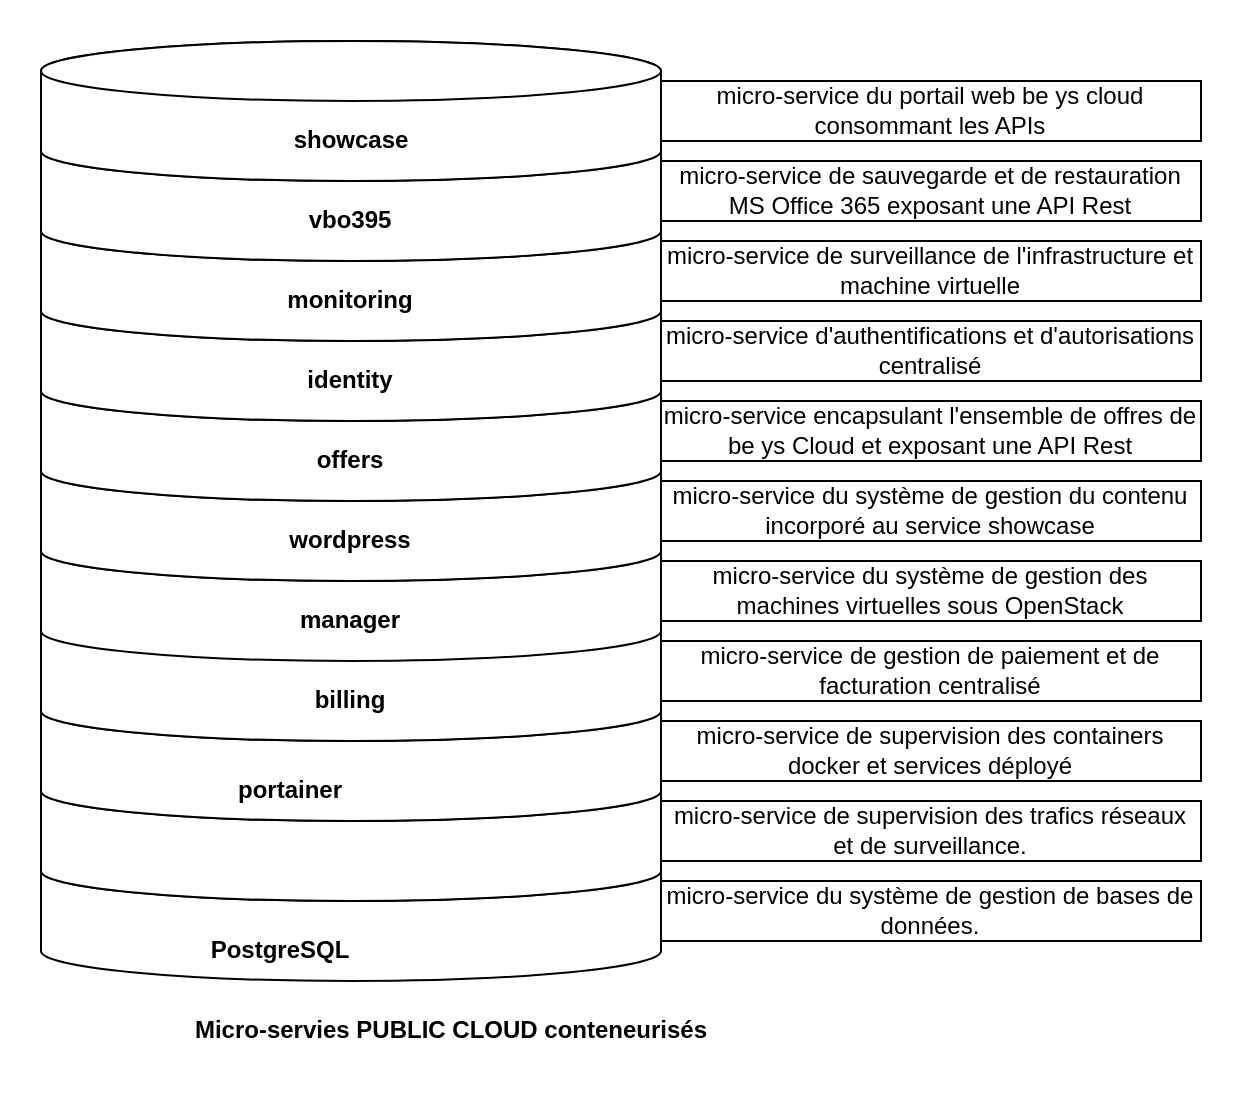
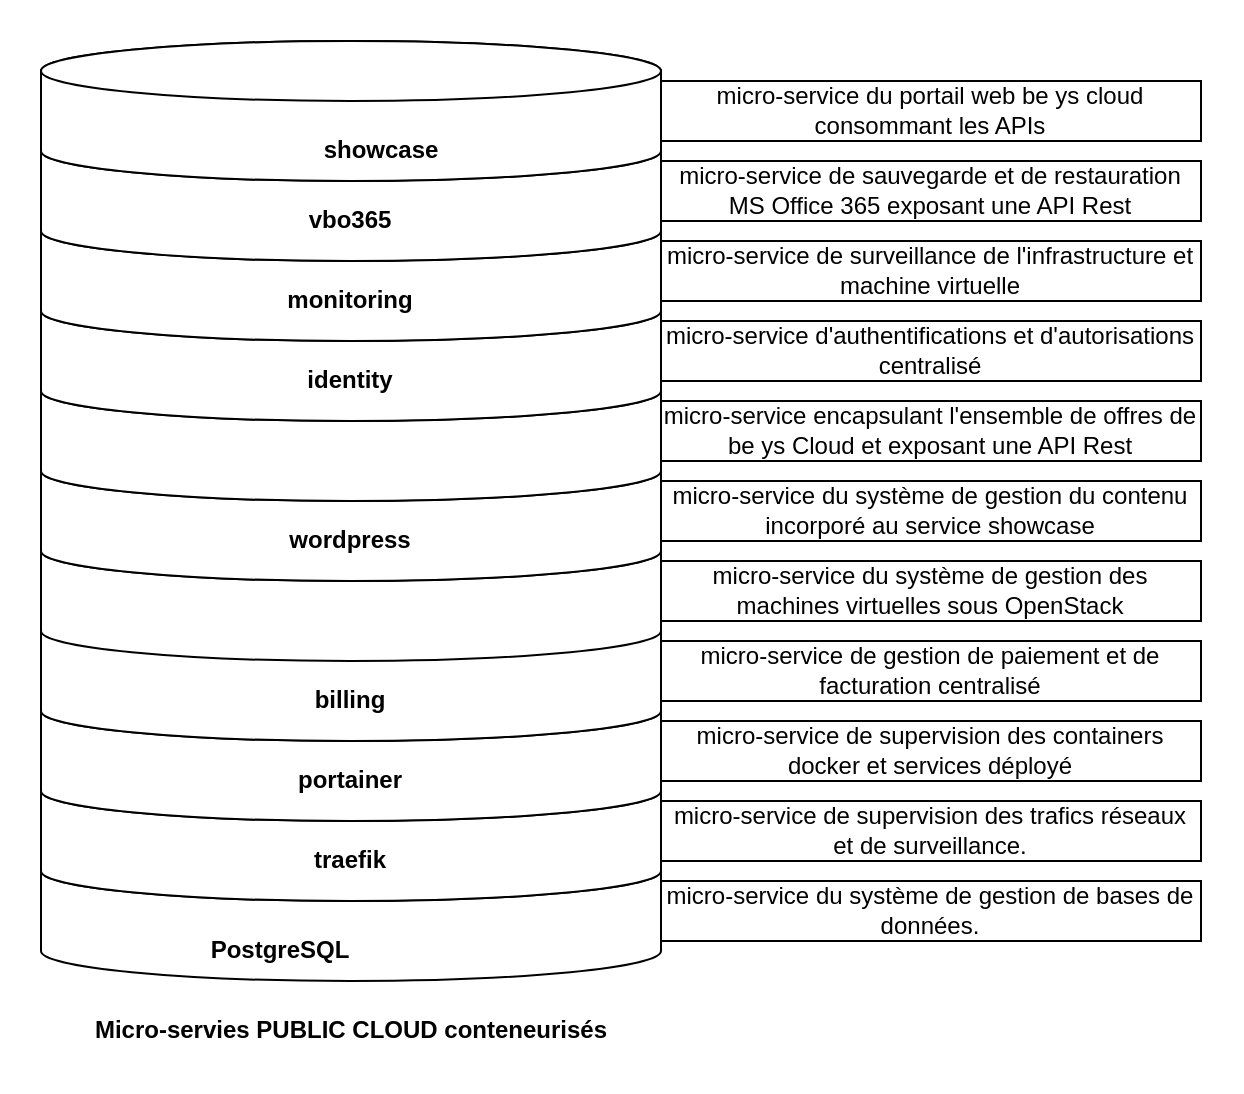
(351, 141) -> (381, 151)
(351, 221) -> (351, 221)
(351, 461) -> none
(351, 621) -> none
(291, 791) -> (351, 781)
none -> (351, 861)
(451, 1031) -> (351, 1031)
